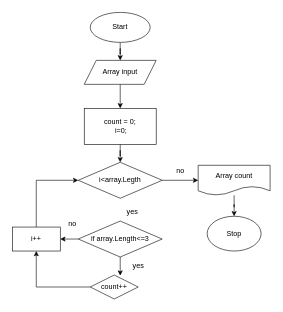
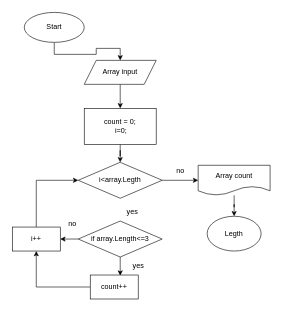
(120, 27) -> (54, 27)
(234, 234) -> (234, 234)
(114, 287) -> (114, 287)
